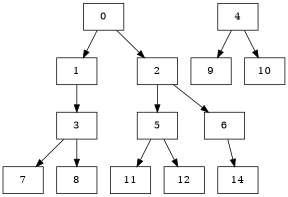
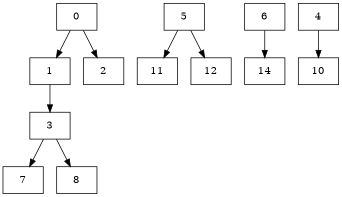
(211, 71) -> none
(157, 95) -> none
(188, 96) -> none
